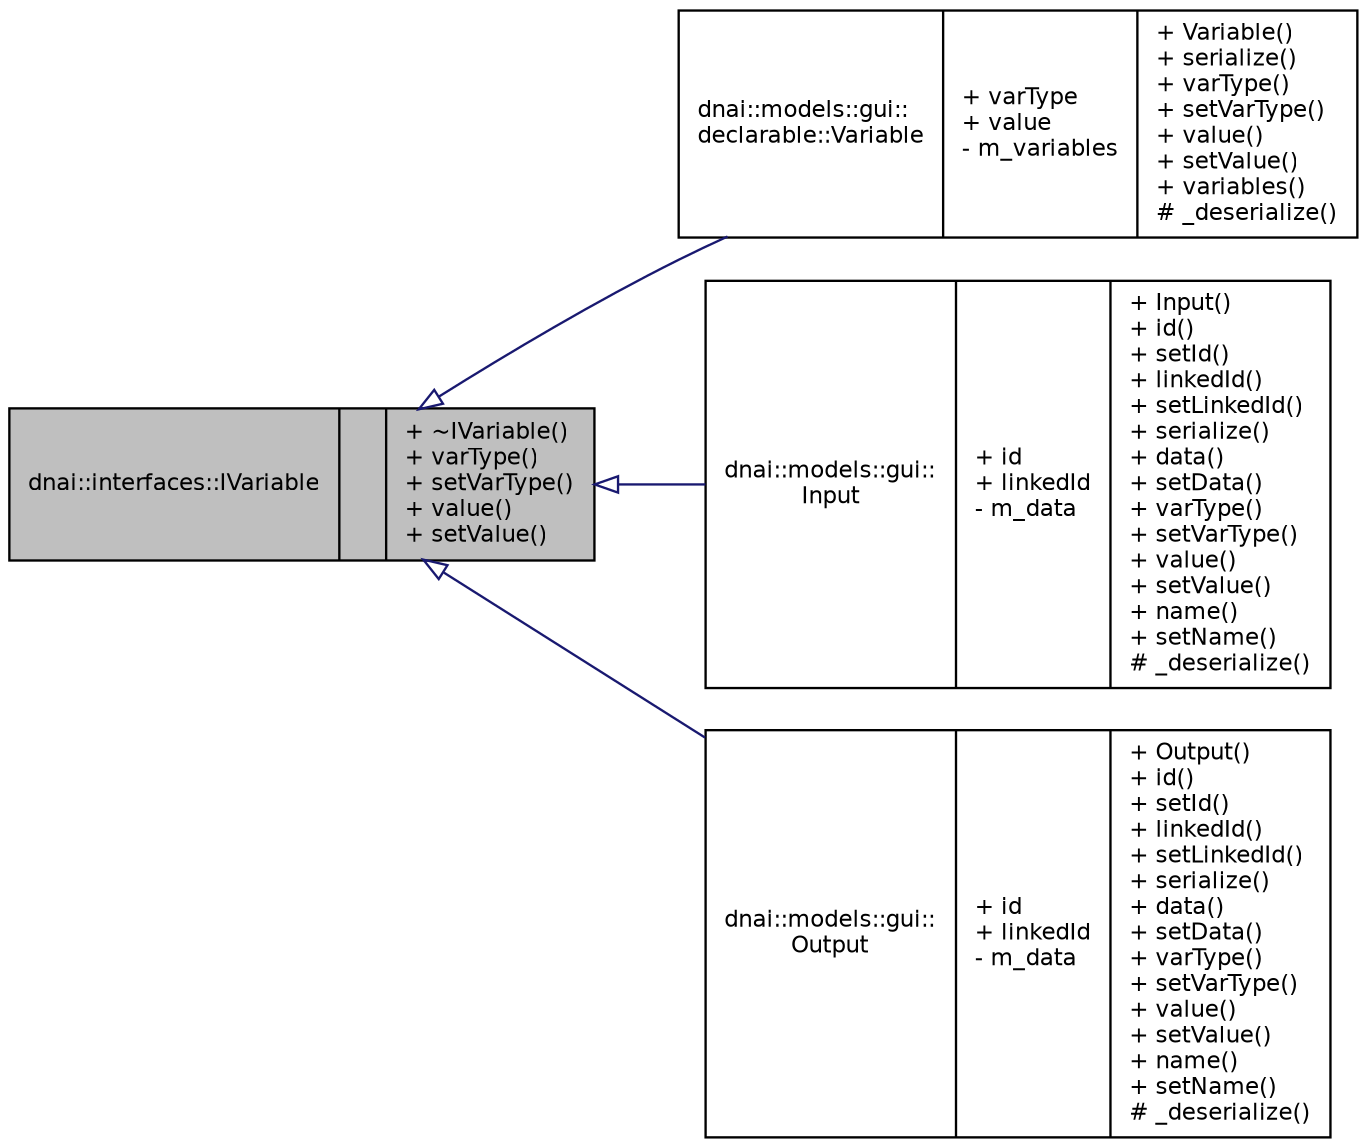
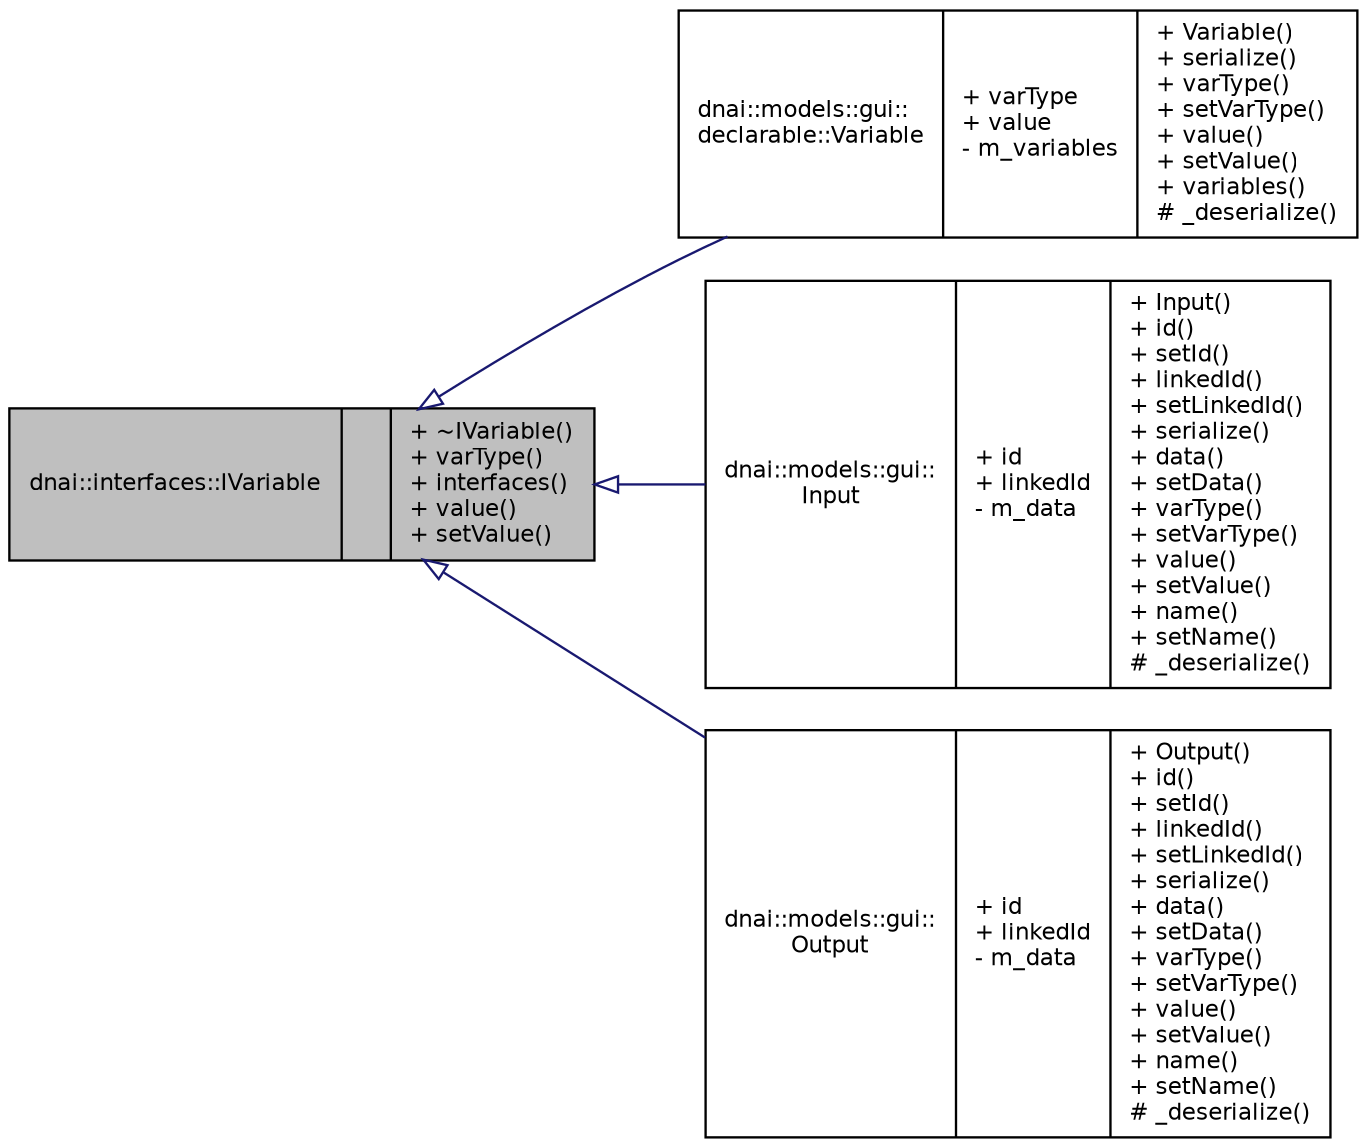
(490, 483) -> (489, 483)
